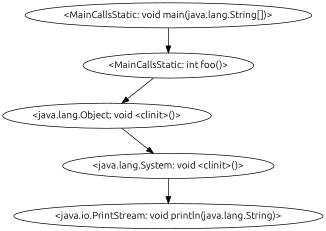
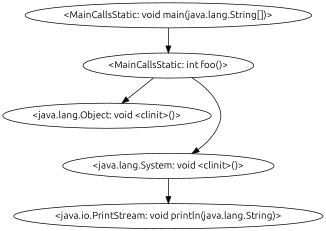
(135, 139) -> (220, 112)
